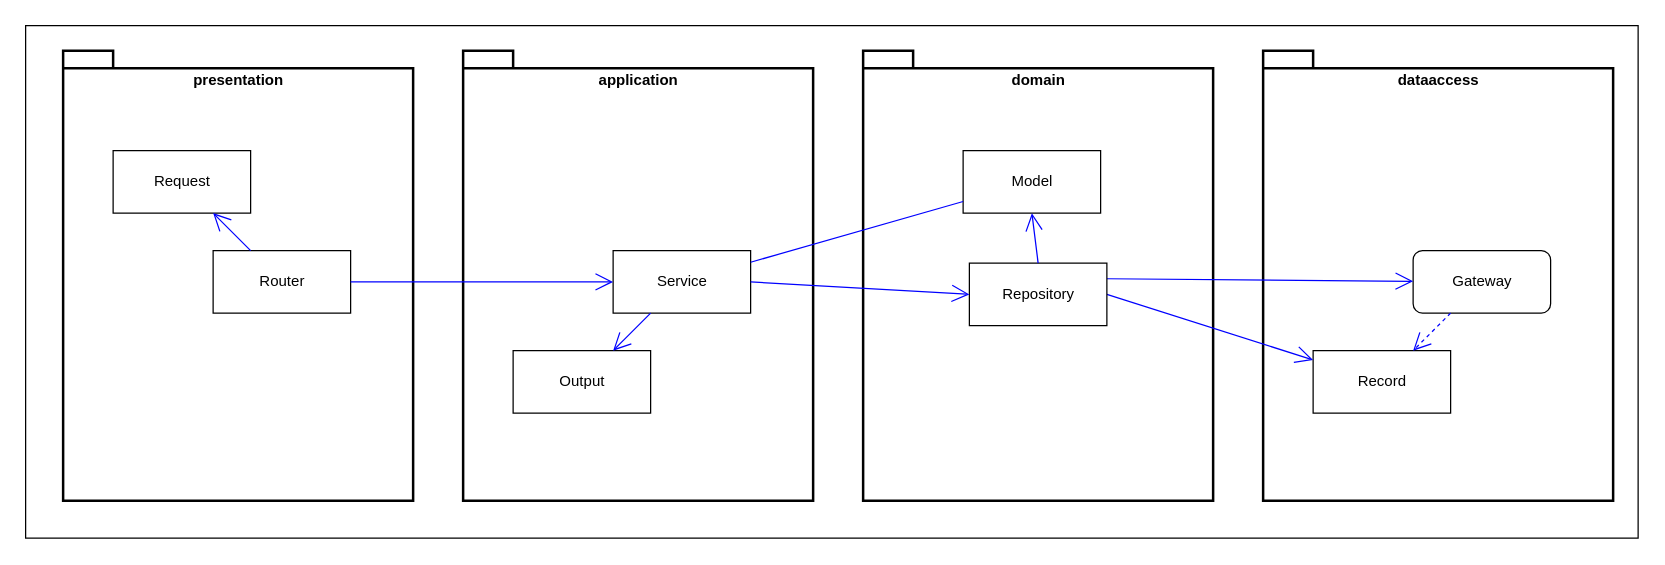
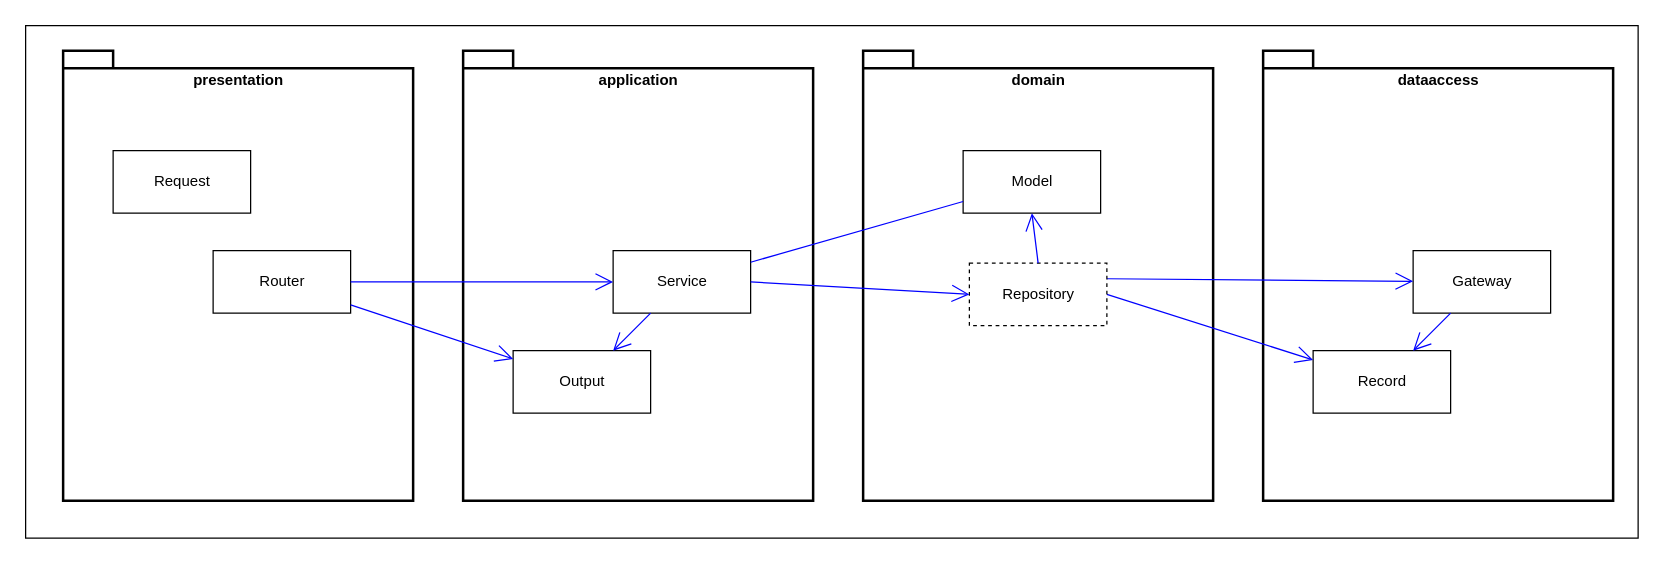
(233, 233) -> (431, 331)
(1482, 282) -> (1482, 282)
(1038, 294) -> (1038, 294)
(1434, 330) -> (1434, 330)
